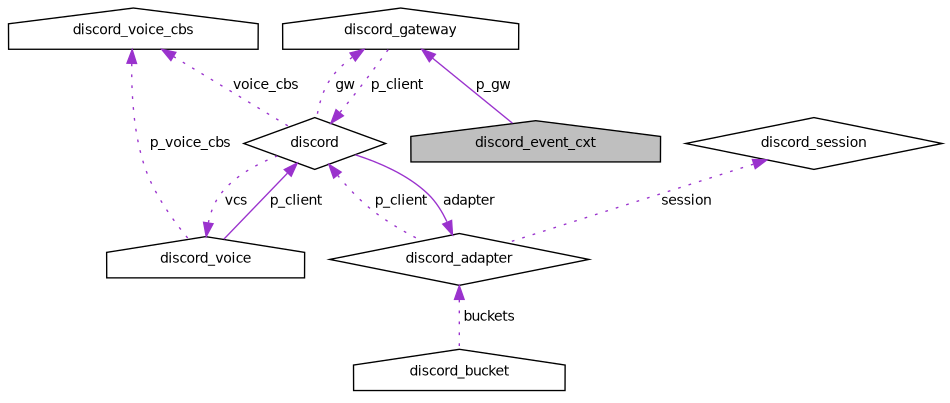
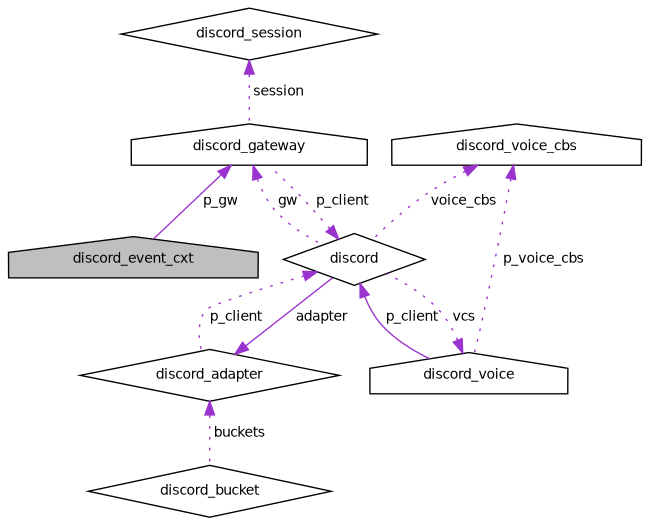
(630, 204) -> (249, 99)
(459, 372) -> (210, 491)
